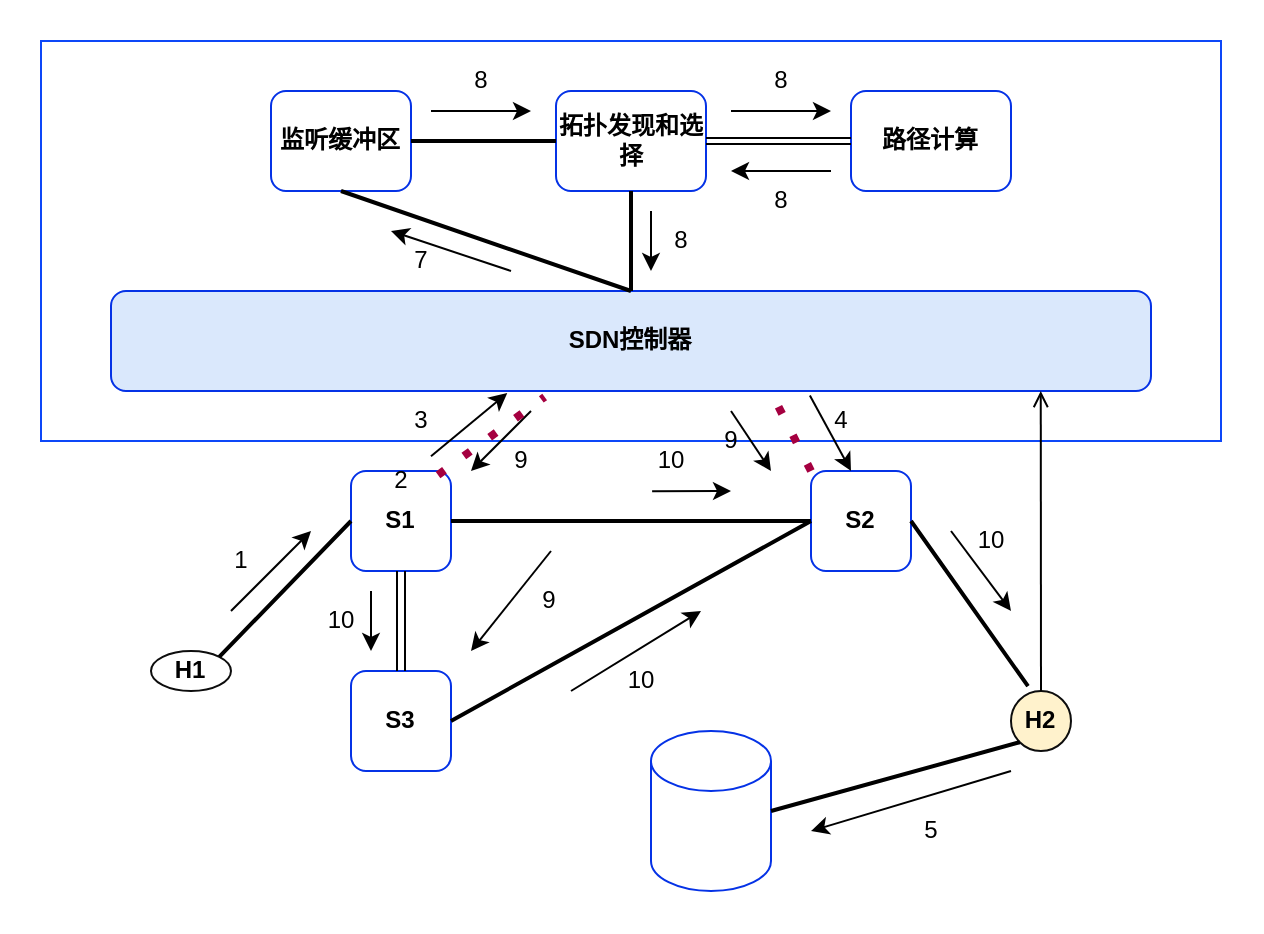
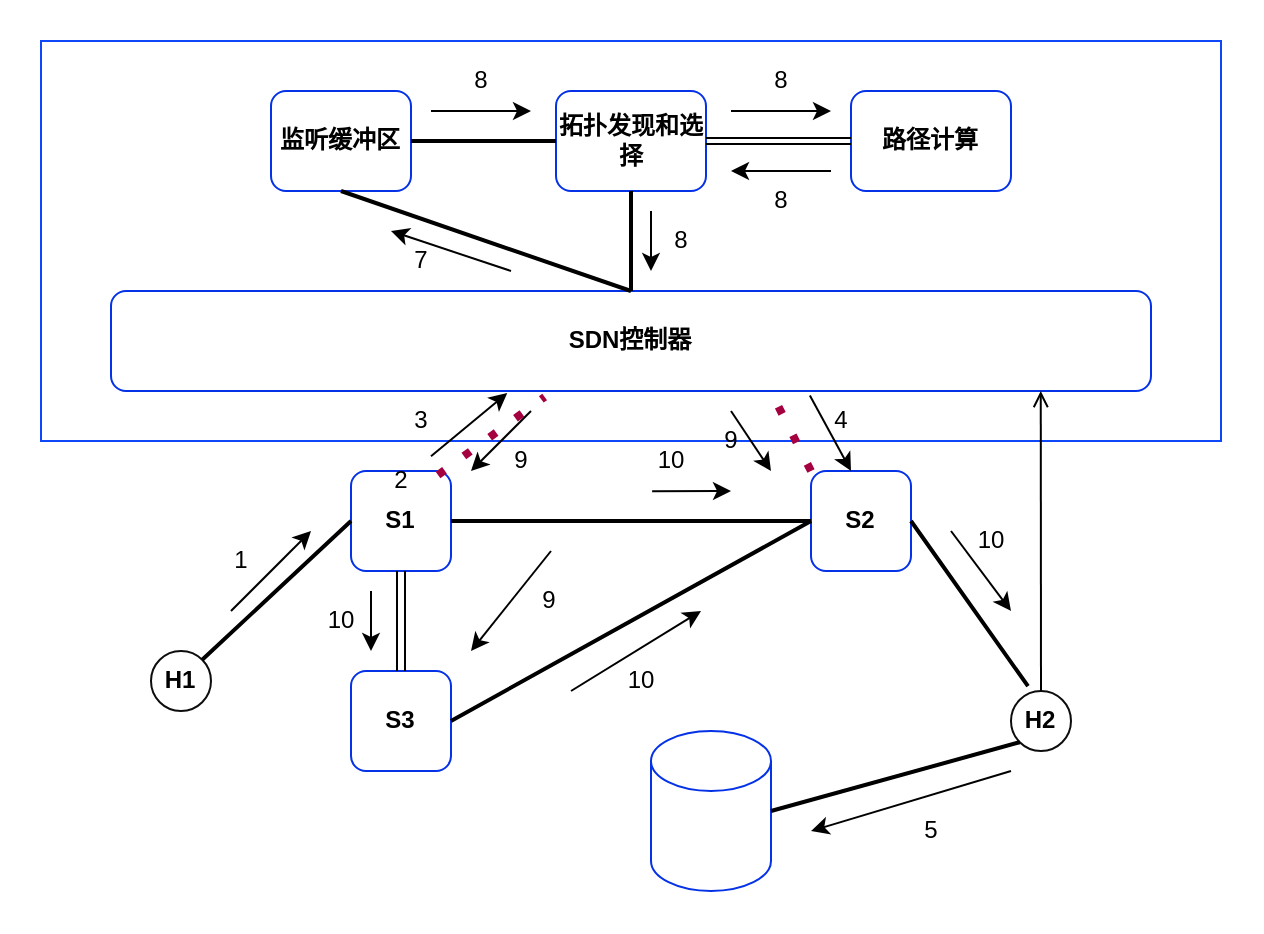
(631, 341) -> (631, 341)
(191, 671) -> (181, 681)
(1041, 721) -> (1041, 721)
